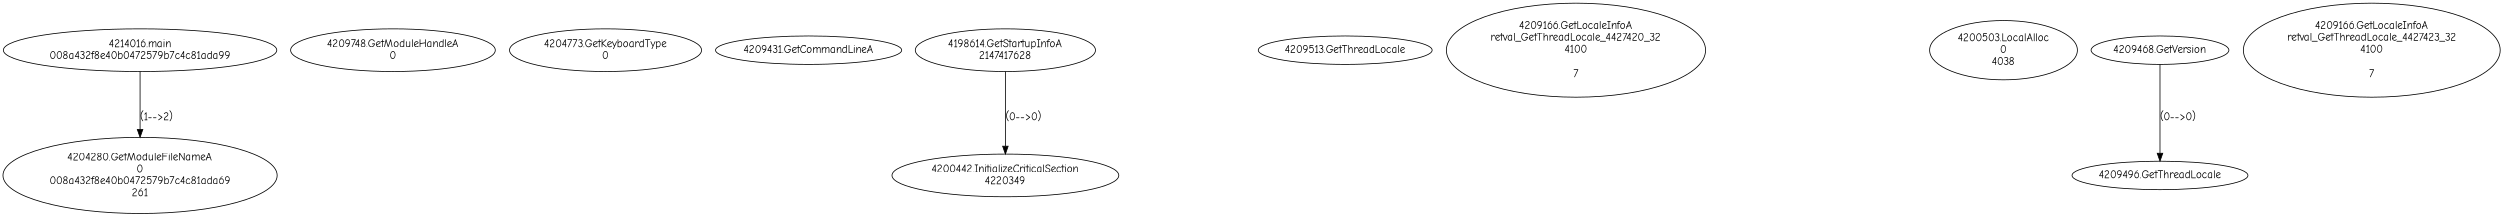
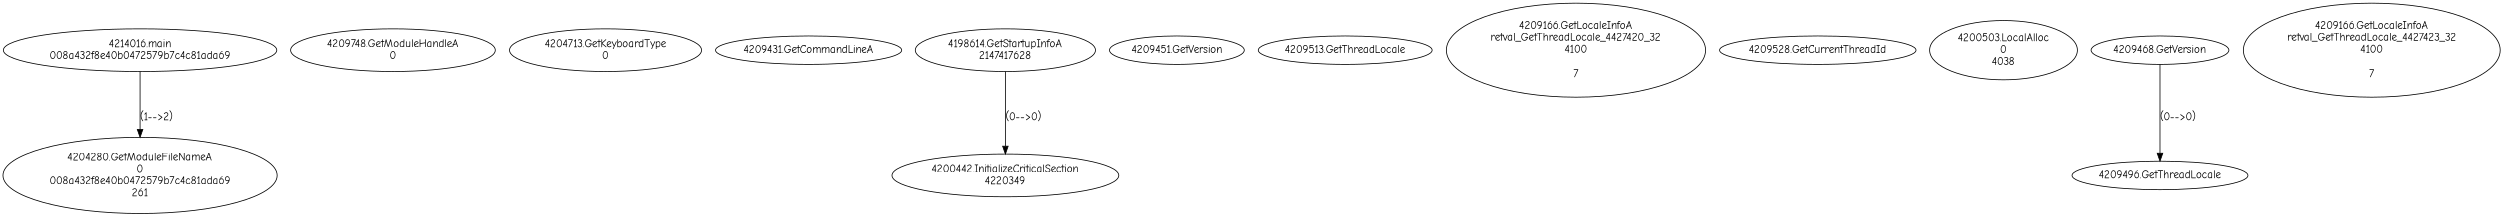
(140, 50) -> (140, 50)
(606, 50) -> (606, 50)
none -> (1177, 50)
none -> (1818, 50)
